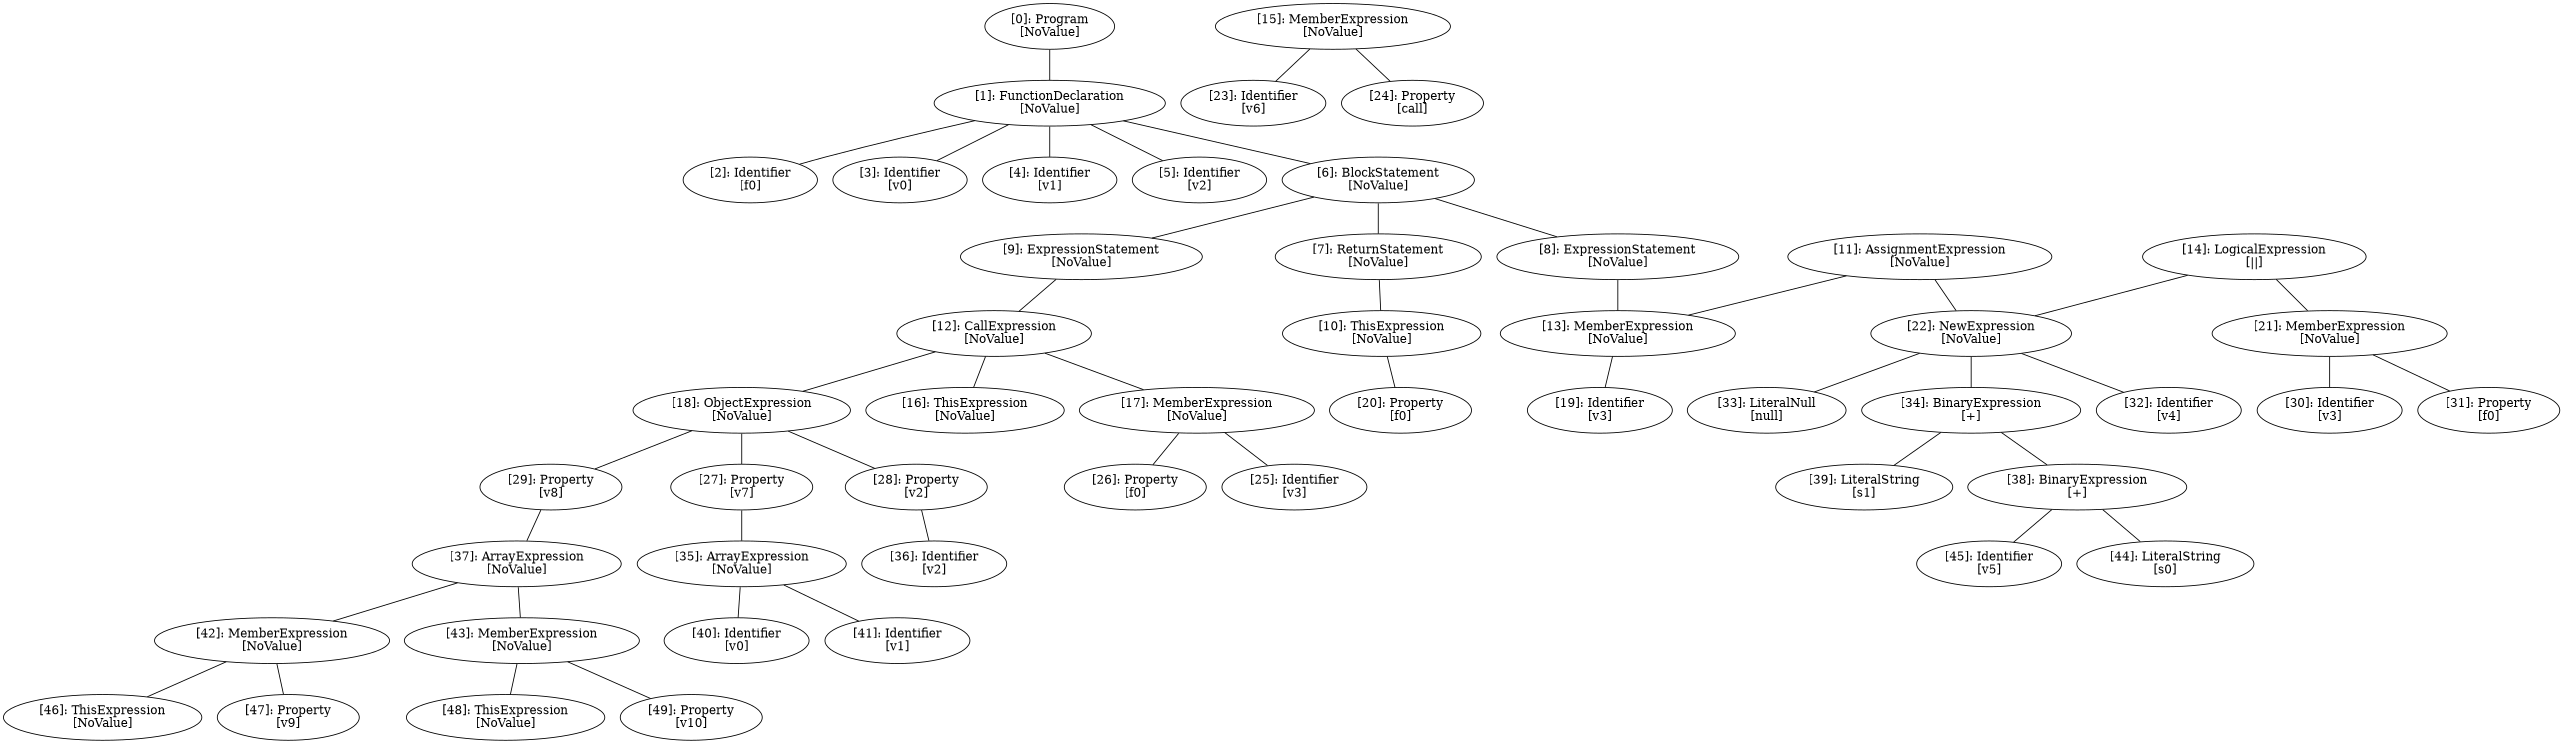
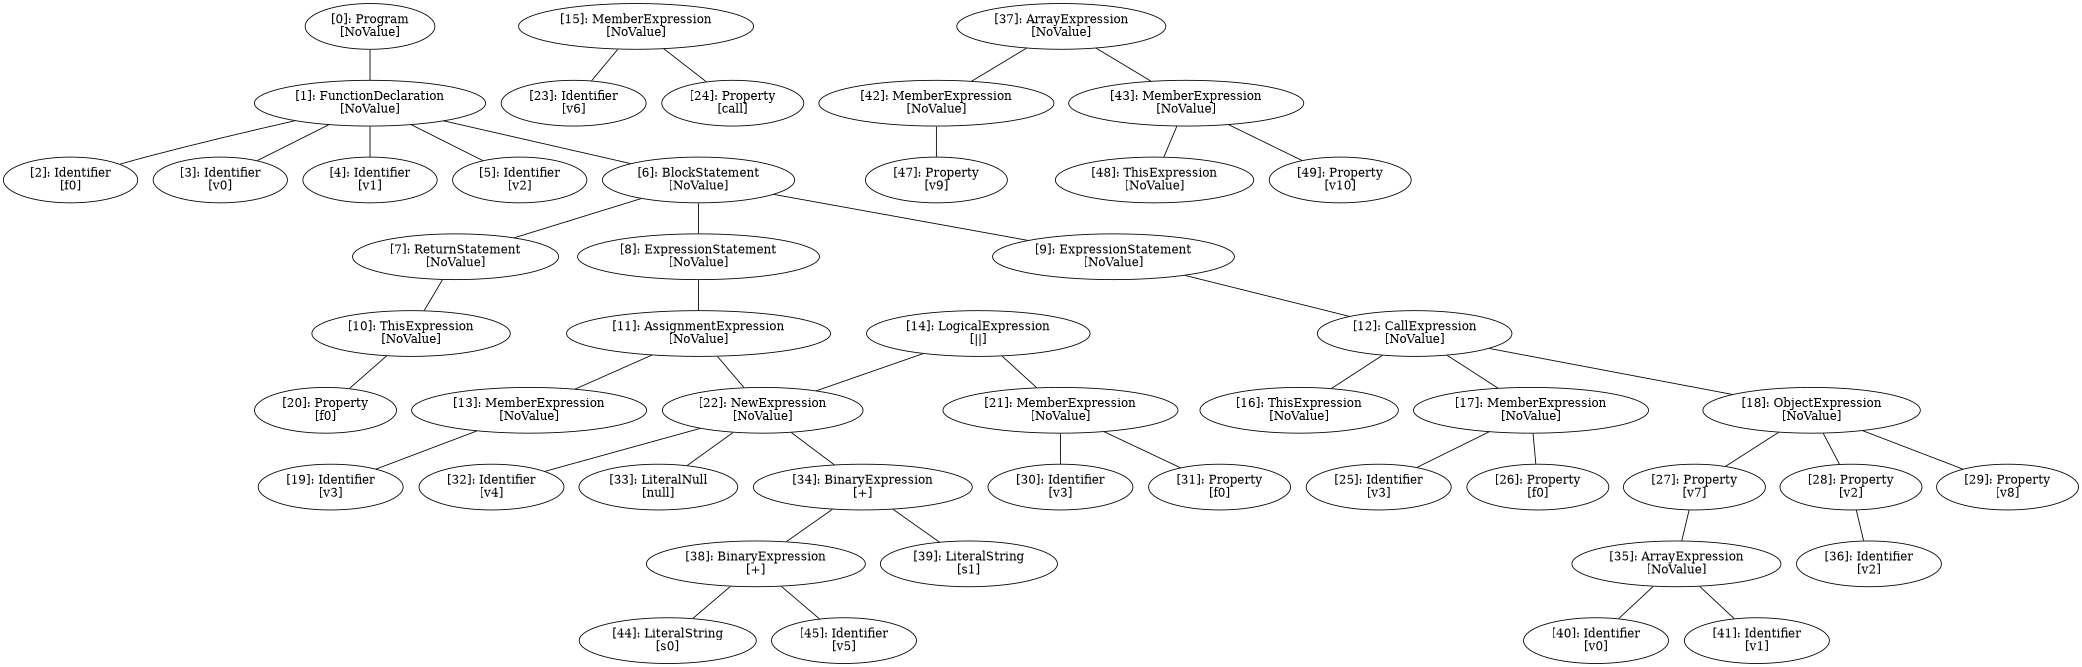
(1618, 295) -> (699, 295)
(534, 525) -> none
(103, 717) -> none
